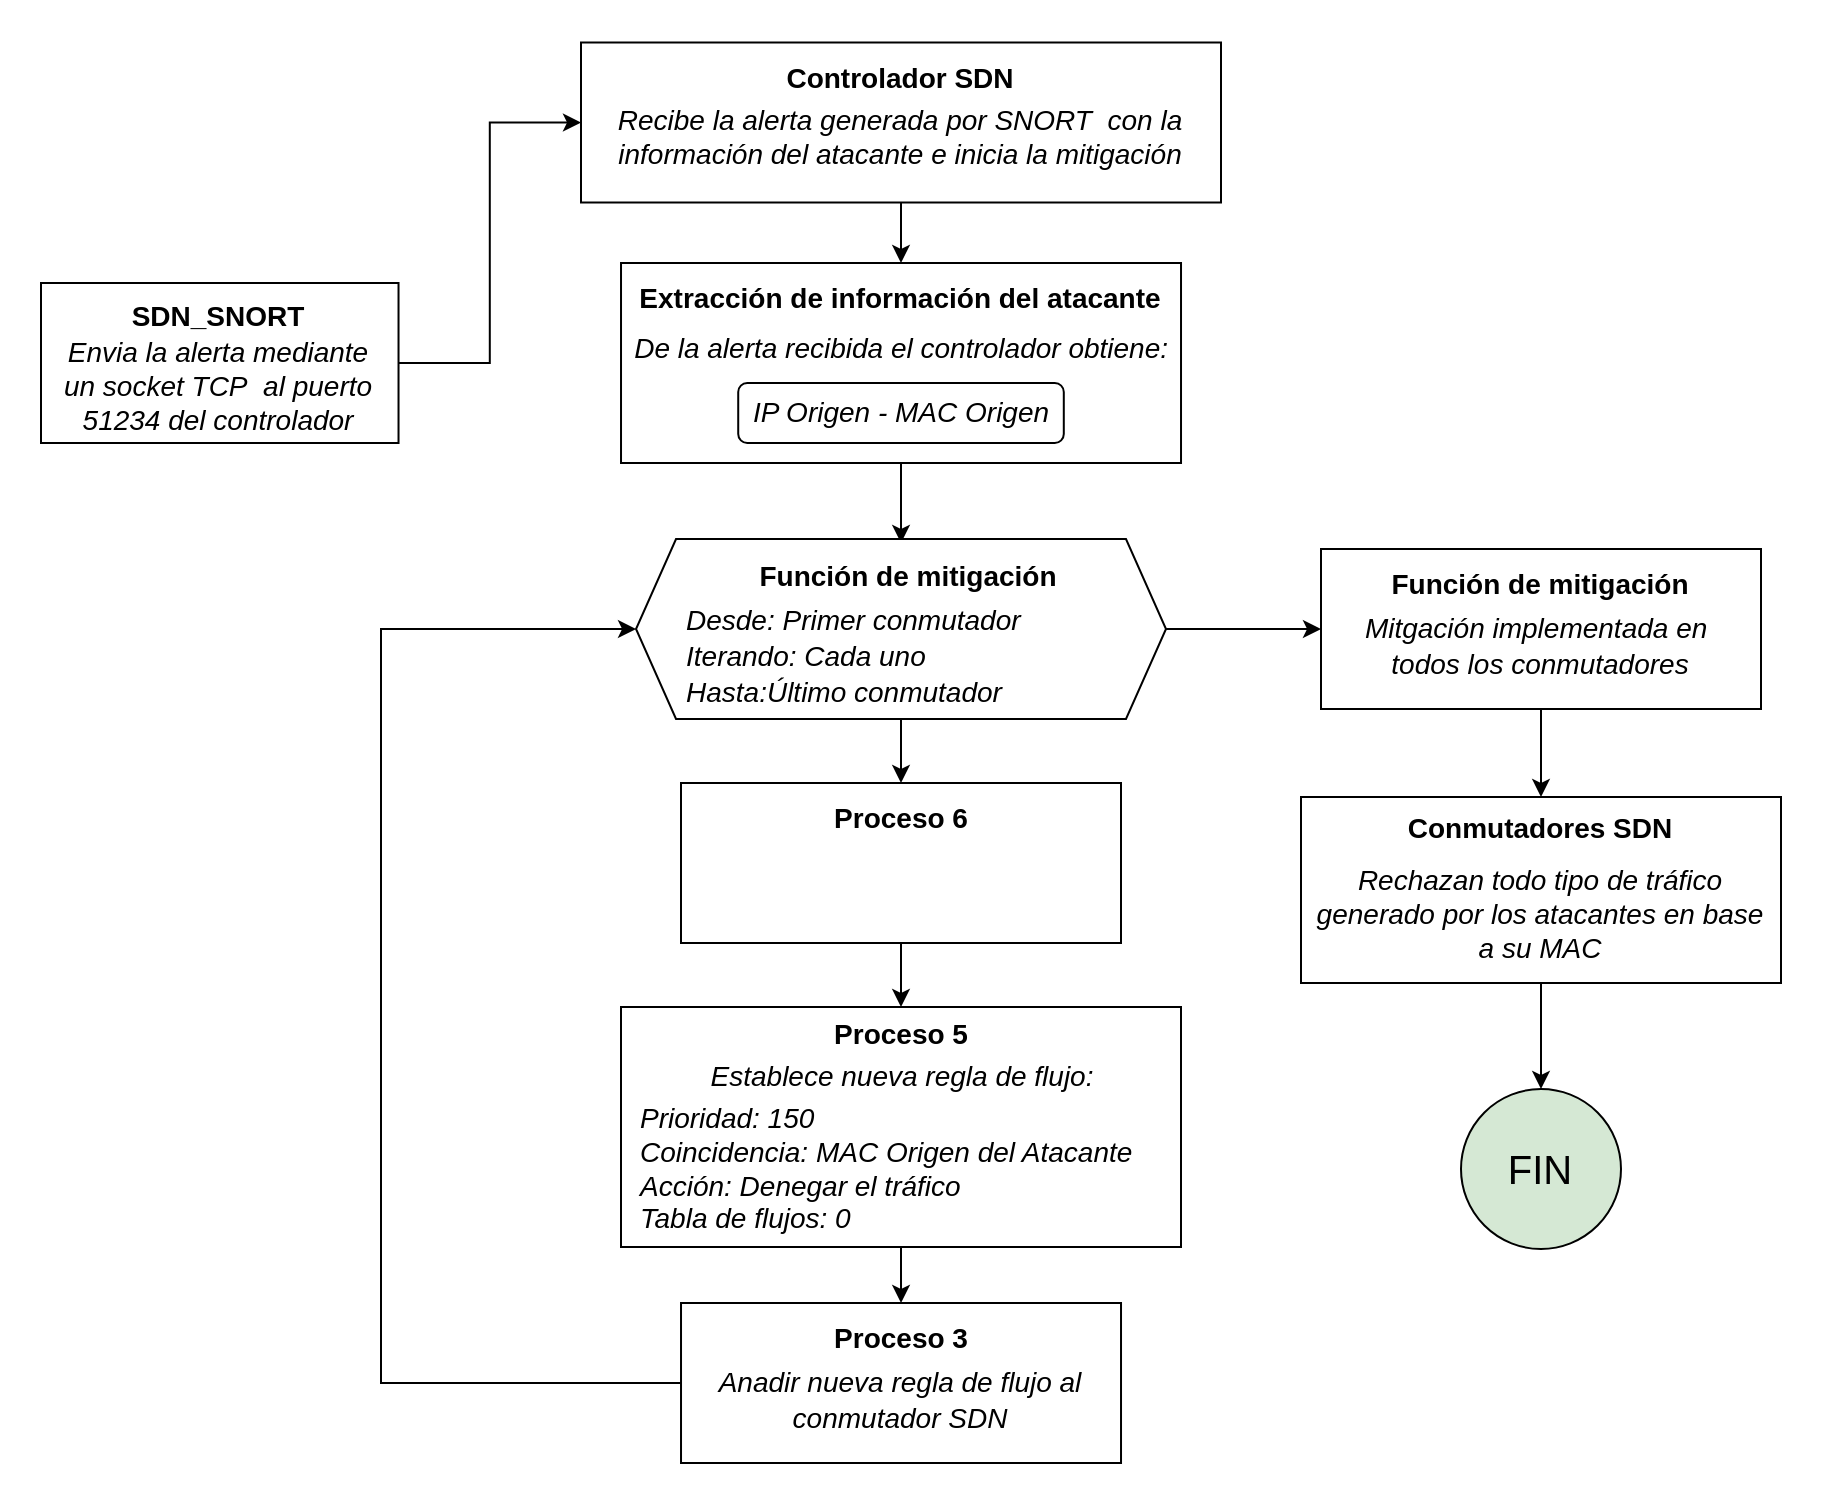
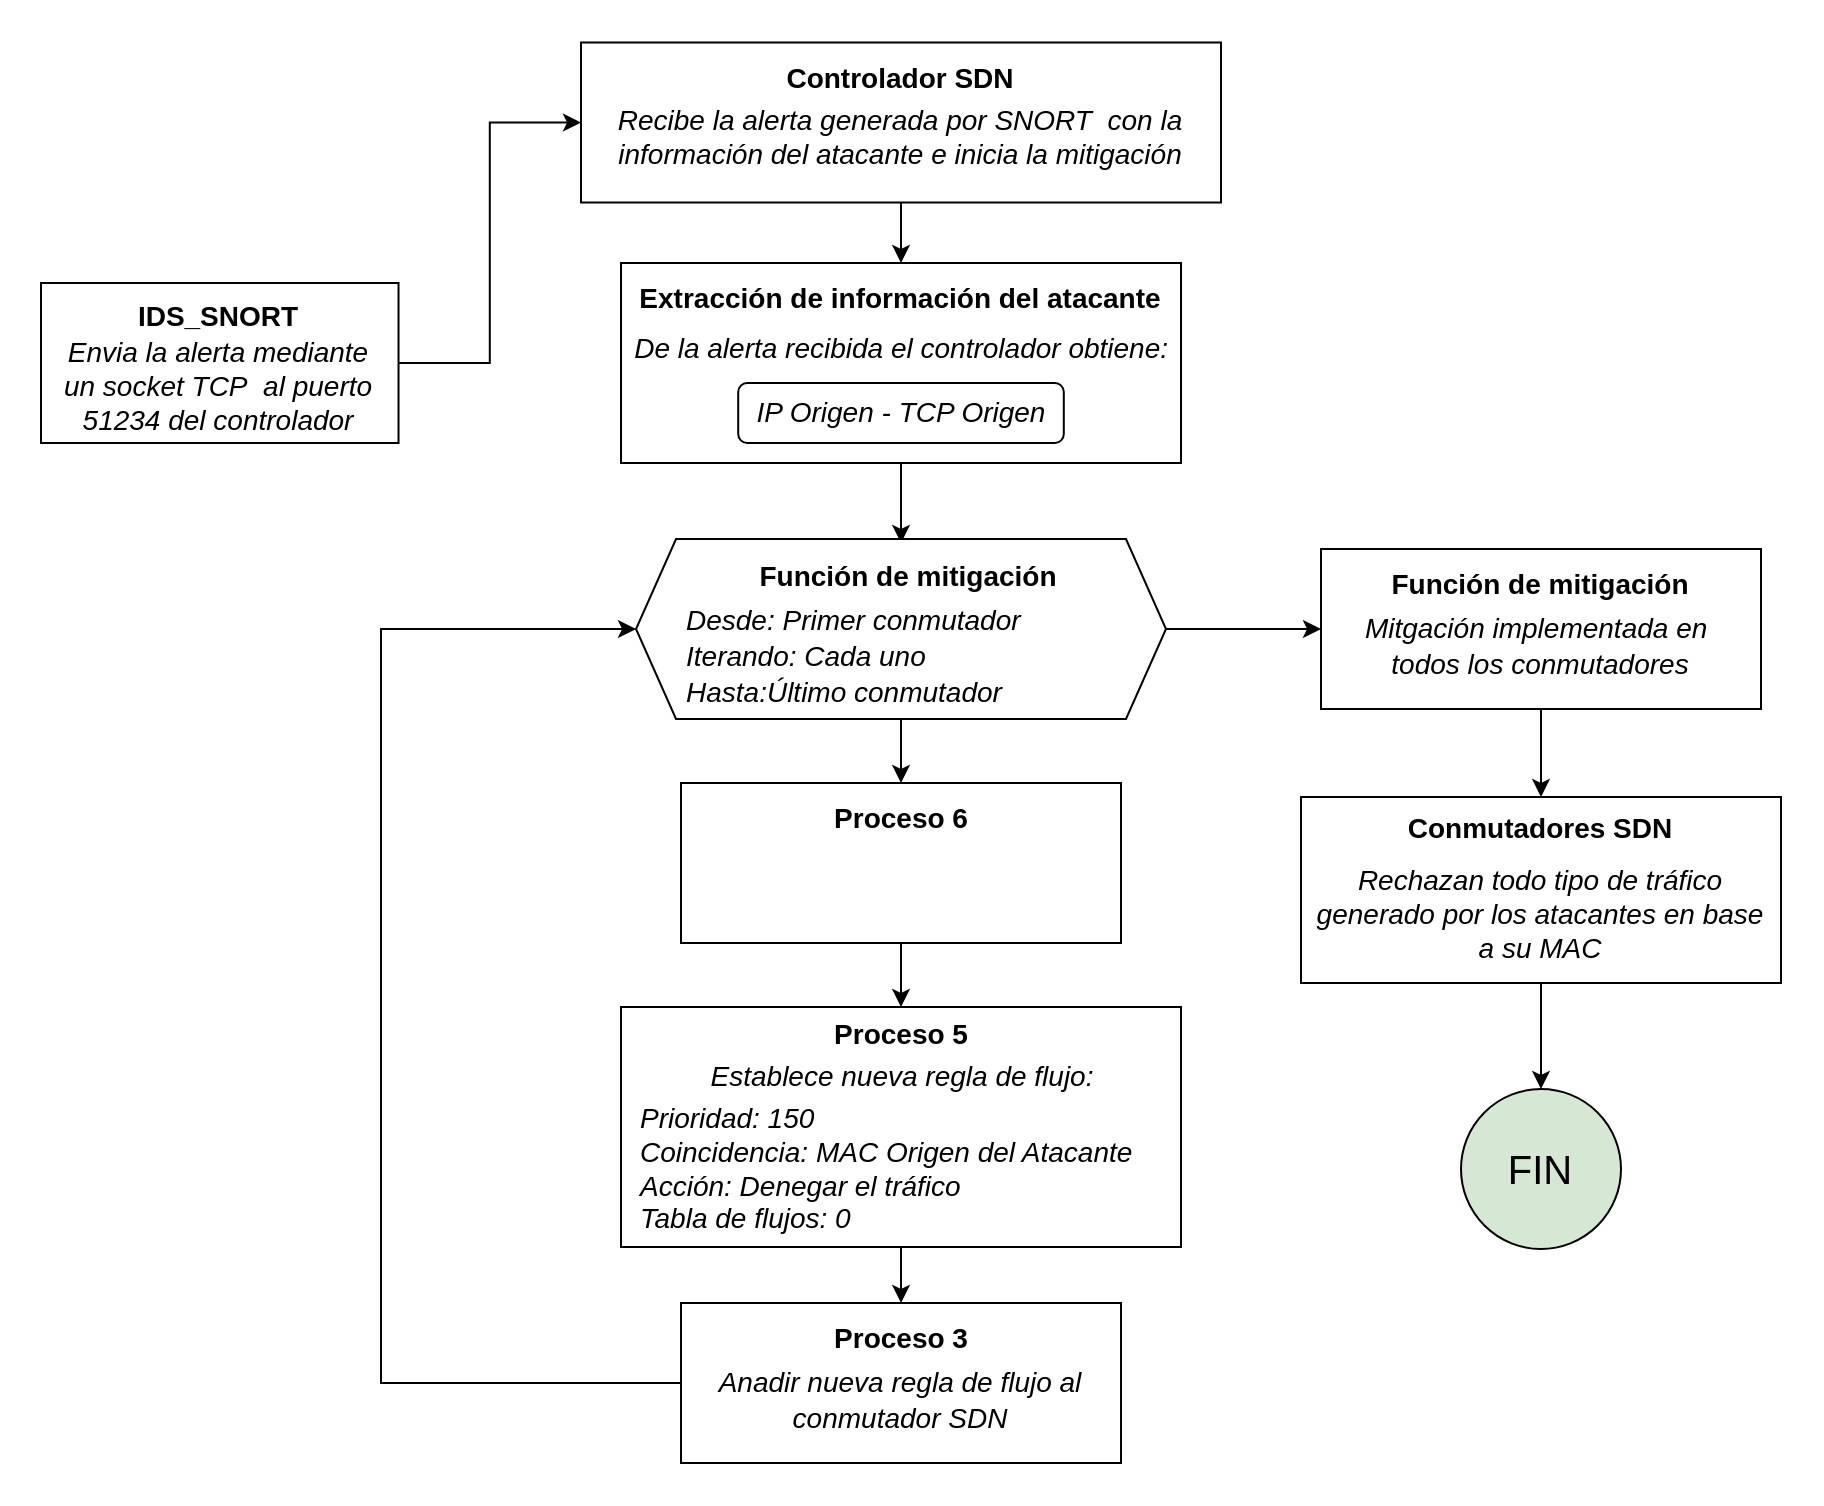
(219, 309) -> (219, 309)
(902, 409) -> (902, 409)
